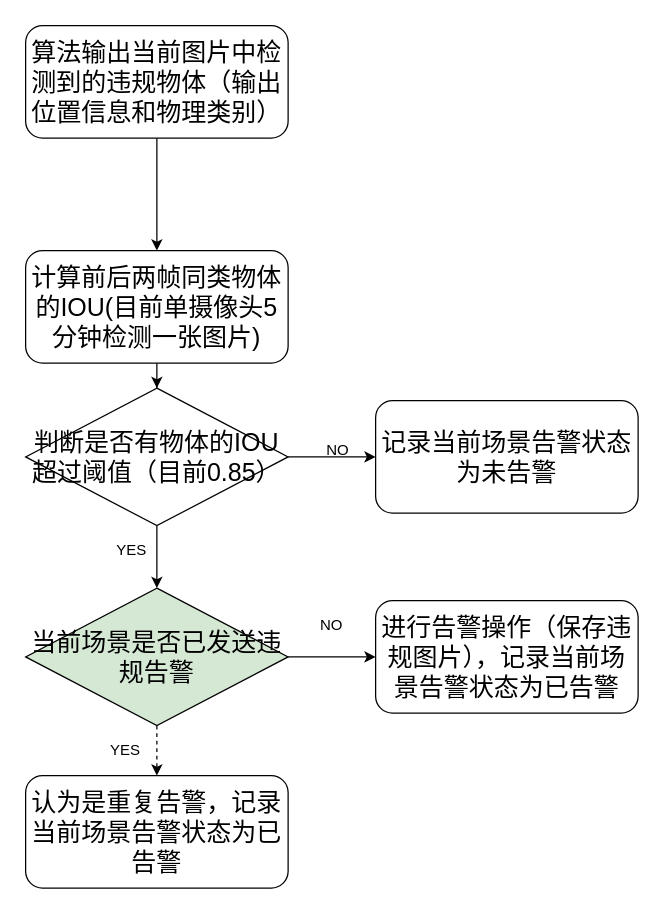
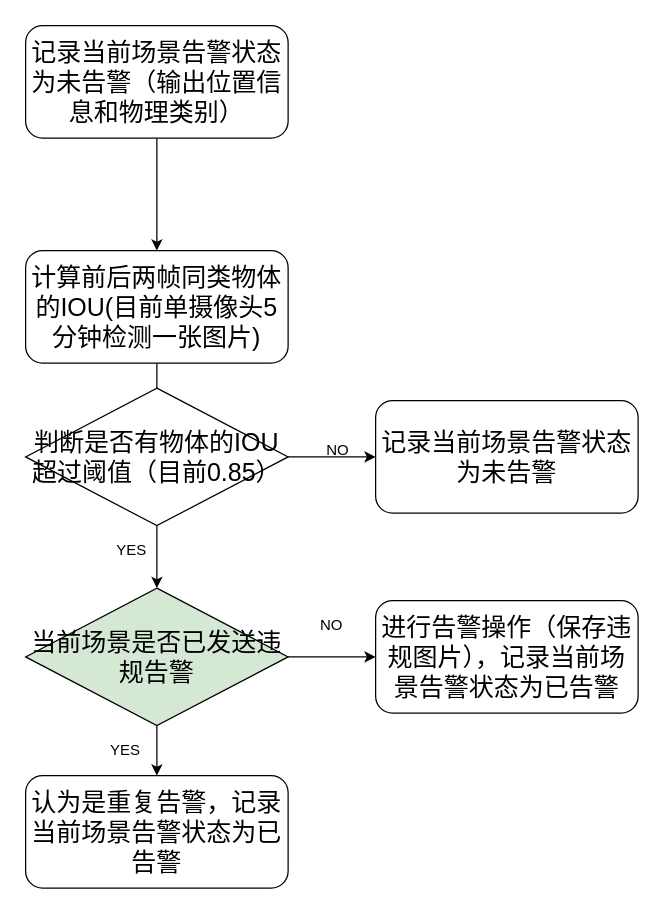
(157, 82) -> (157, 82)
(157, 378) -> (157, 381)
(157, 746) -> (157, 746)
